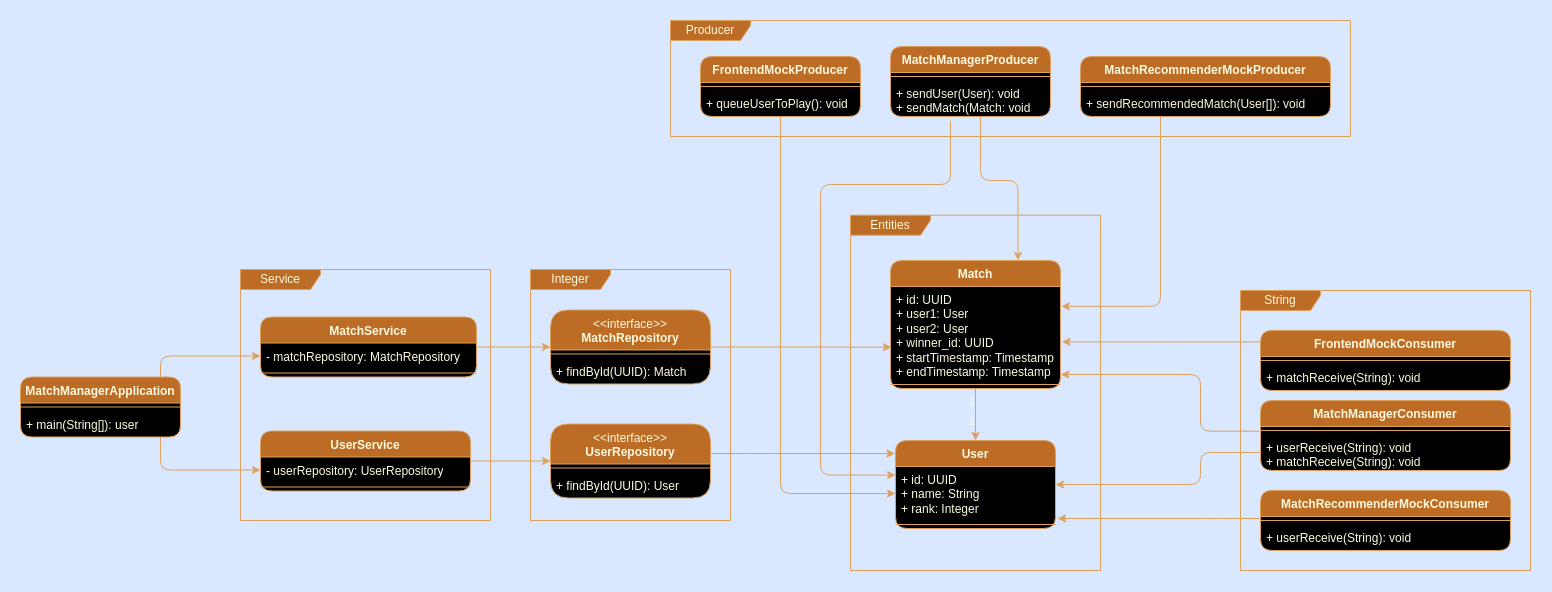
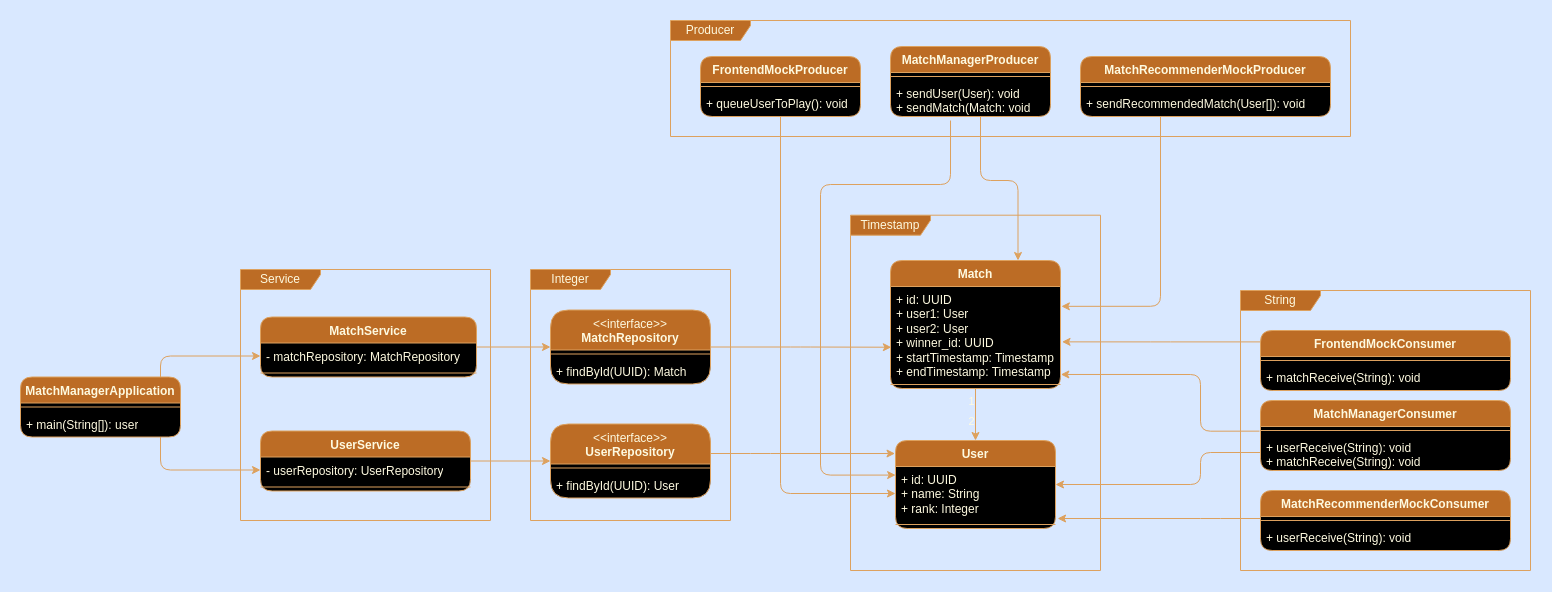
(891, 226) -> (891, 226)
